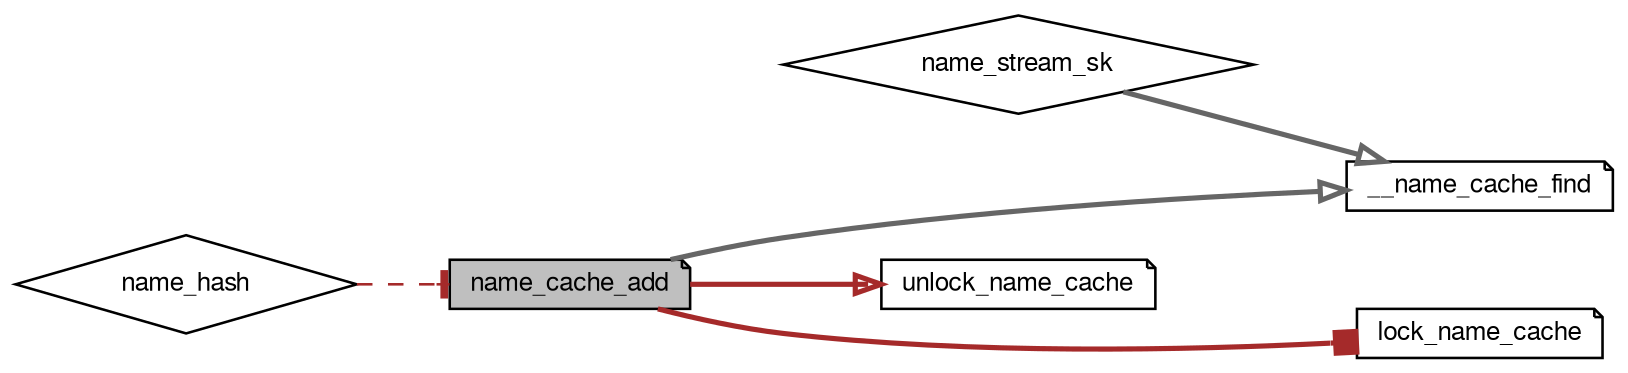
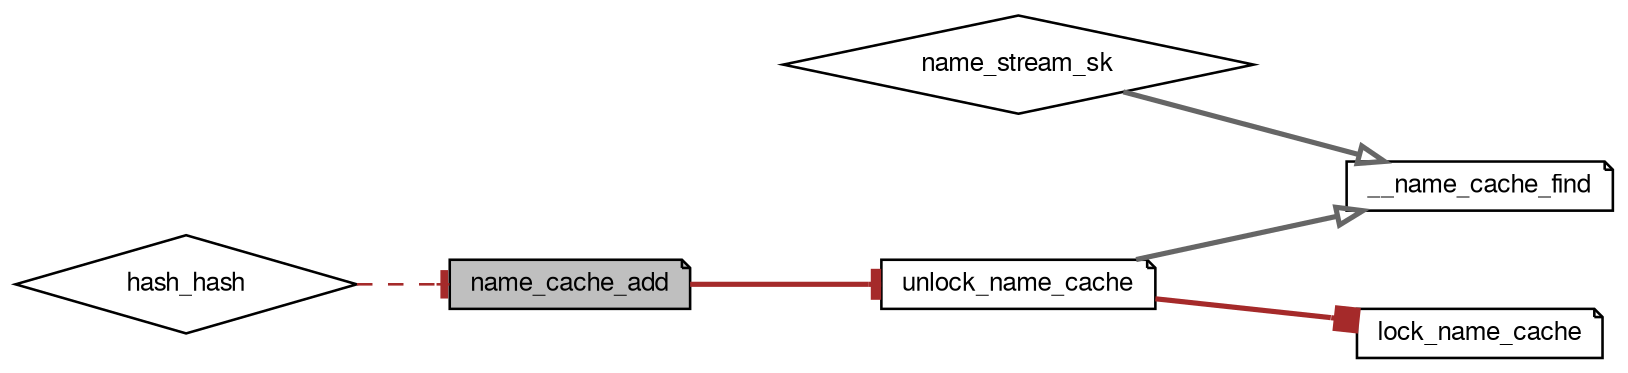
(994, 213) -> (1237, 238)
(186, 284) -> (186, 284)
(779, 284) -> (779, 284)
(993, 347) -> (1243, 308)
